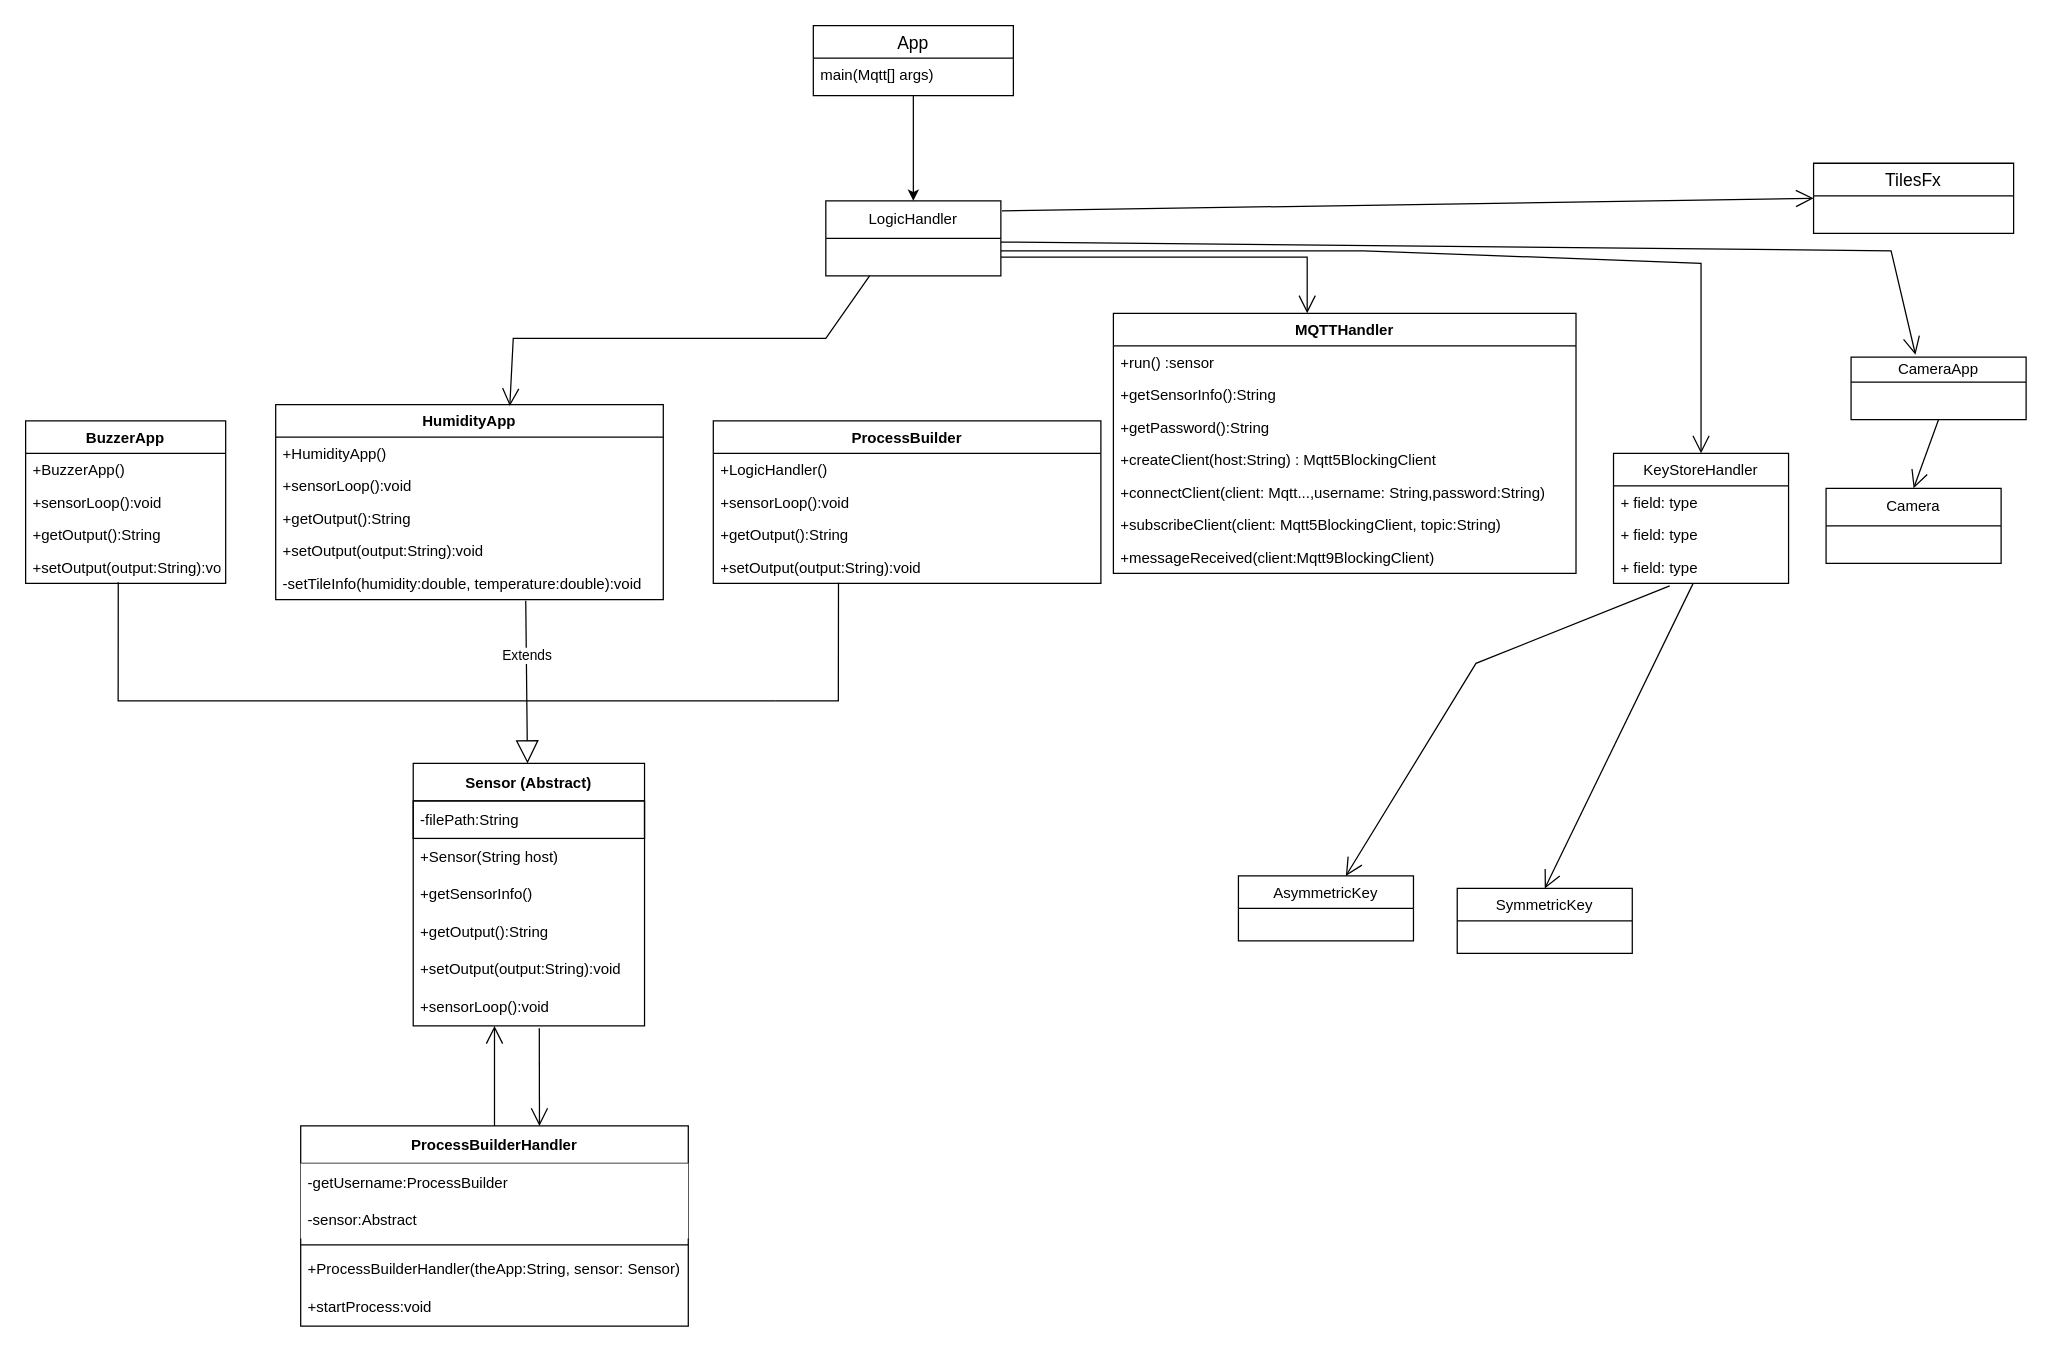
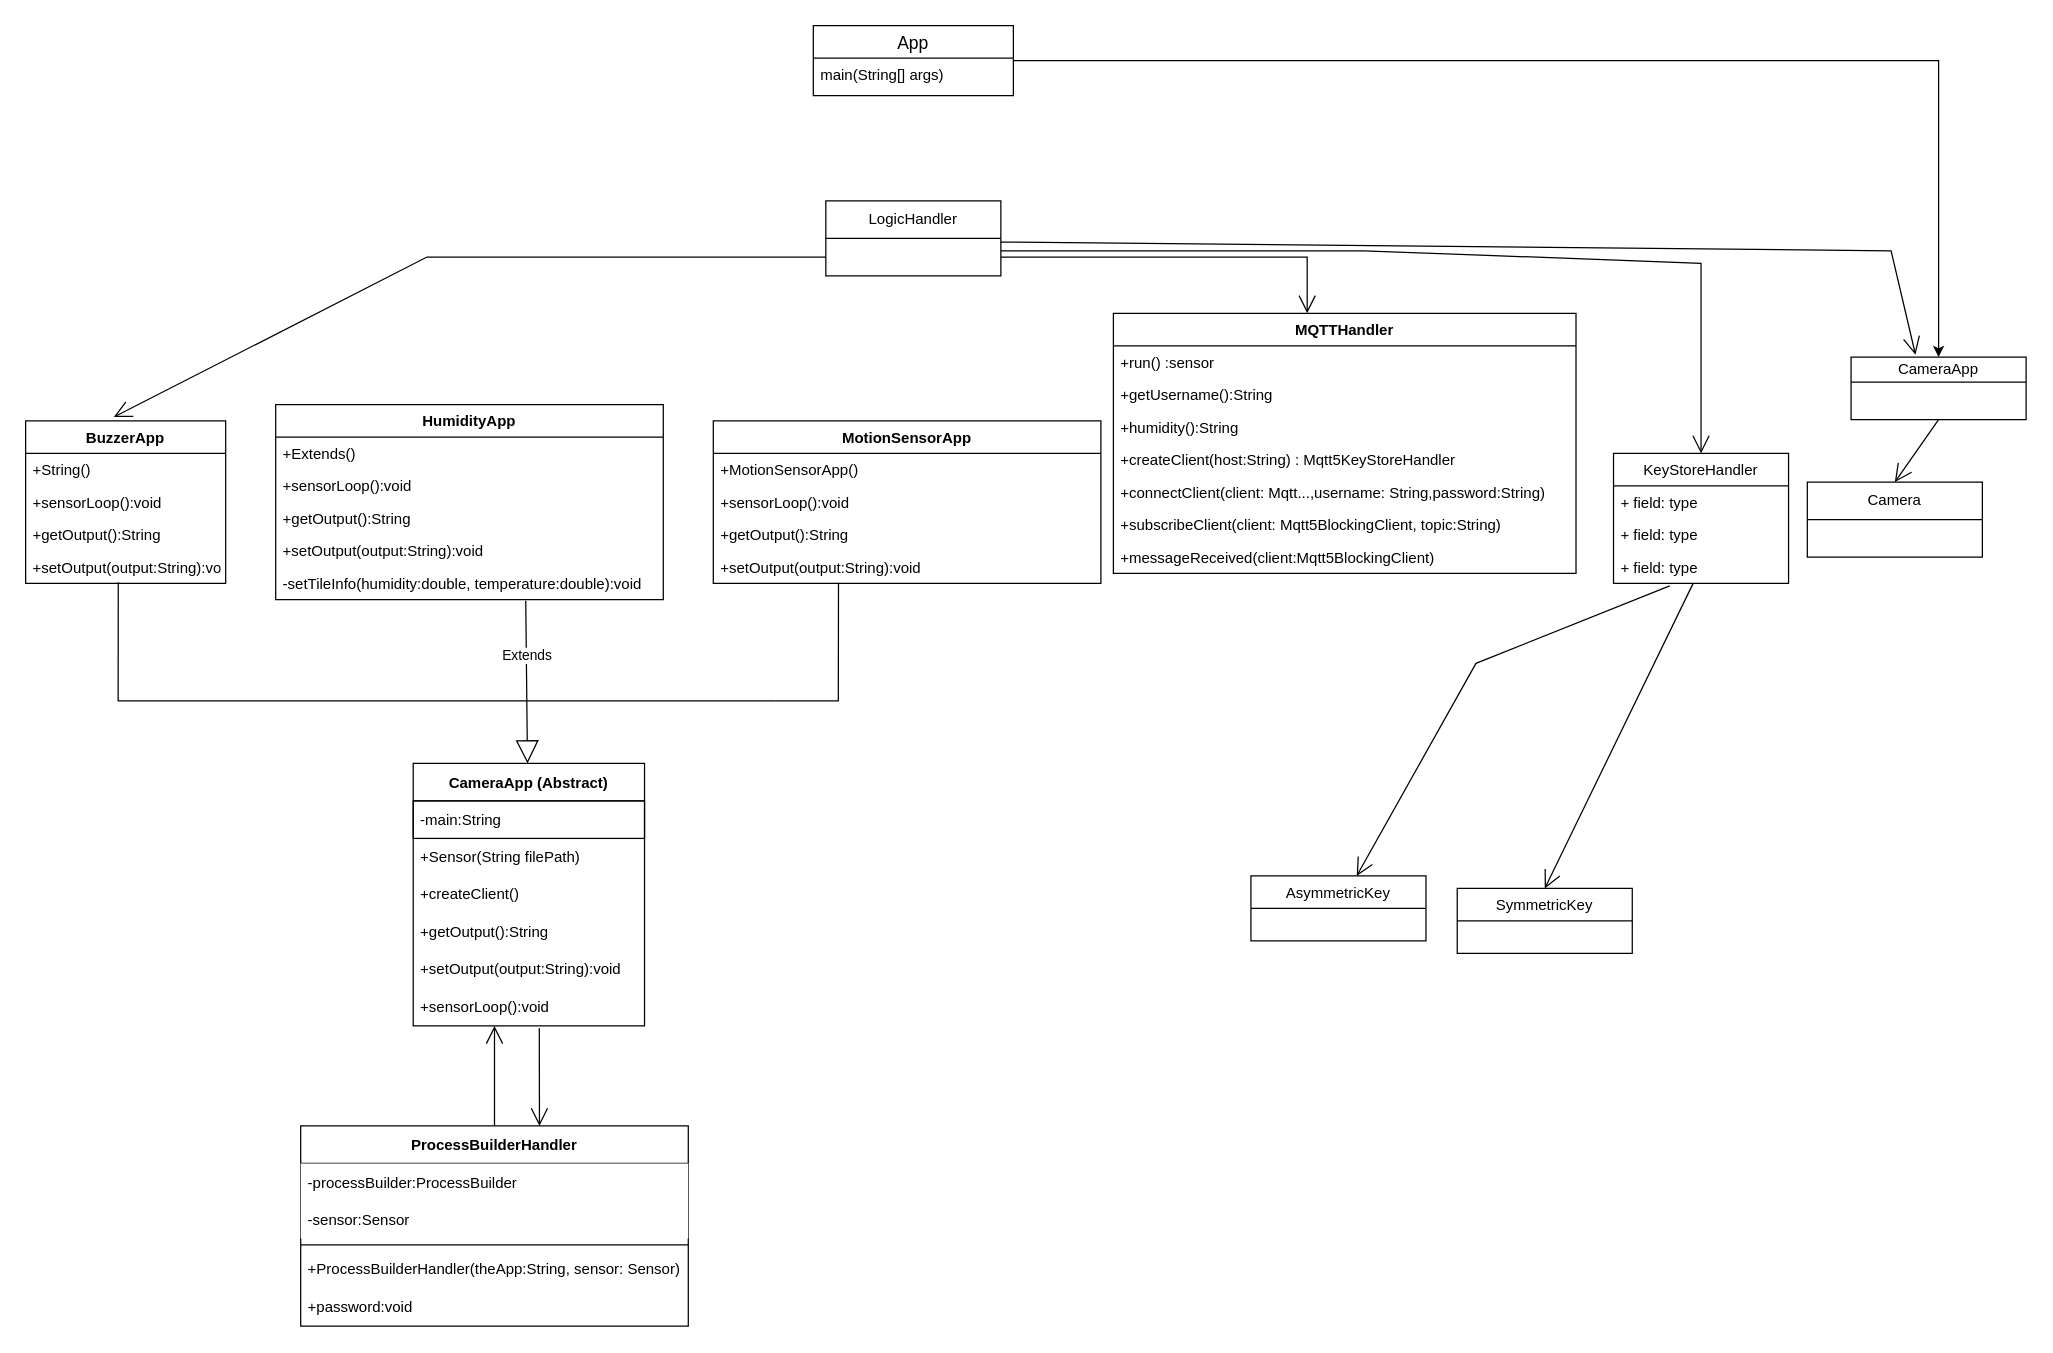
(888, 75) -> (894, 75)
(913, 145) -> (1620, 61)
(1913, 198) -> none
(1406, 204) -> none
none -> (451, 257)
(674, 338) -> none
(1213, 395) -> (1204, 395)
(1204, 428) -> (1188, 428)
(906, 438) -> (906, 438)
(337, 454) -> (325, 454)
(1300, 460) -> (1310, 460)
(83, 470) -> (68, 470)
(779, 470) -> (794, 470)
(1913, 526) -> (1894, 519)
(1289, 558) -> (1289, 558)
(528, 783) -> (528, 783)
(479, 820) -> (465, 820)
(501, 857) -> (514, 857)
(488, 894) -> (480, 894)
(1326, 908) -> (1338, 908)
(415, 1183) -> (424, 1183)
(373, 1220) -> (364, 1220)
(380, 1307) -> (363, 1307)
